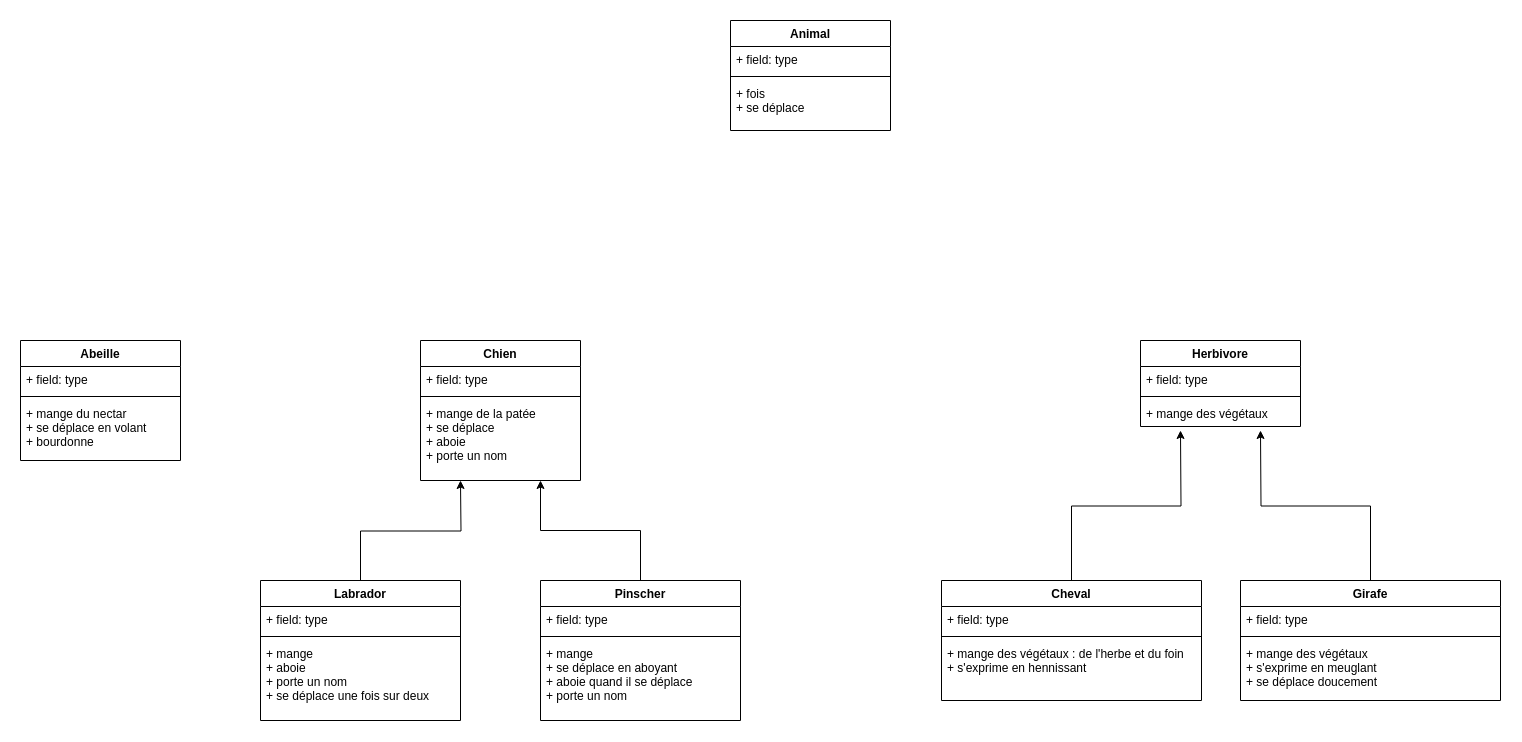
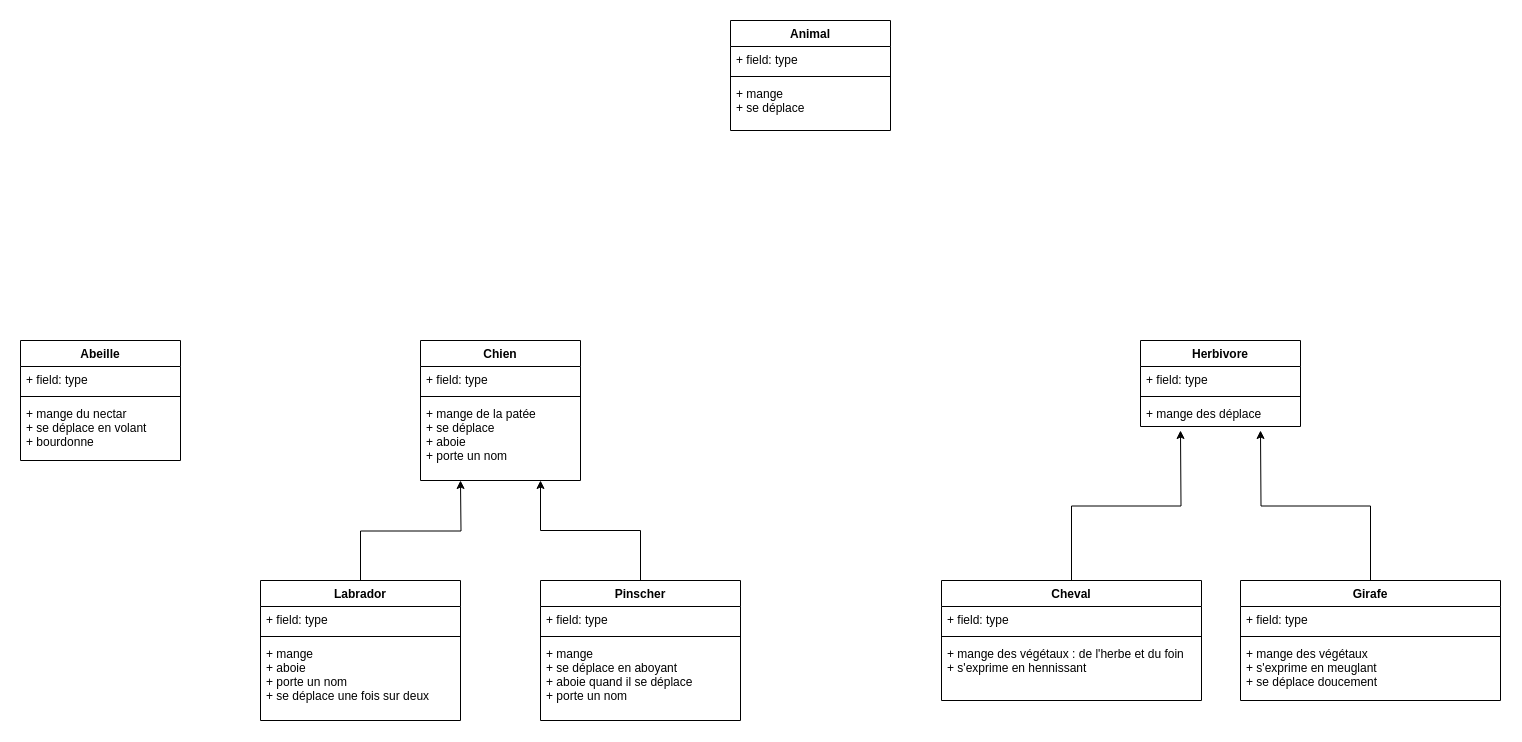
(753, 94) -> (758, 94)
(1209, 414) -> (1204, 414)
